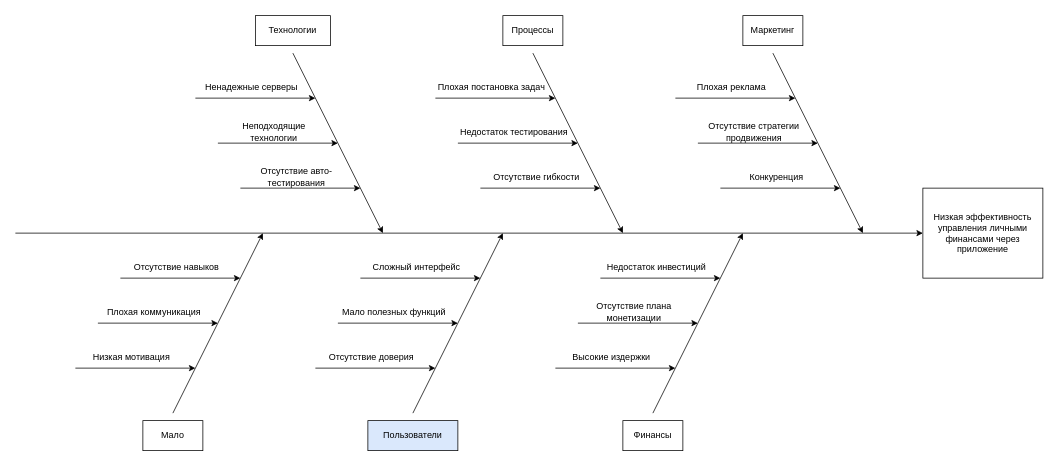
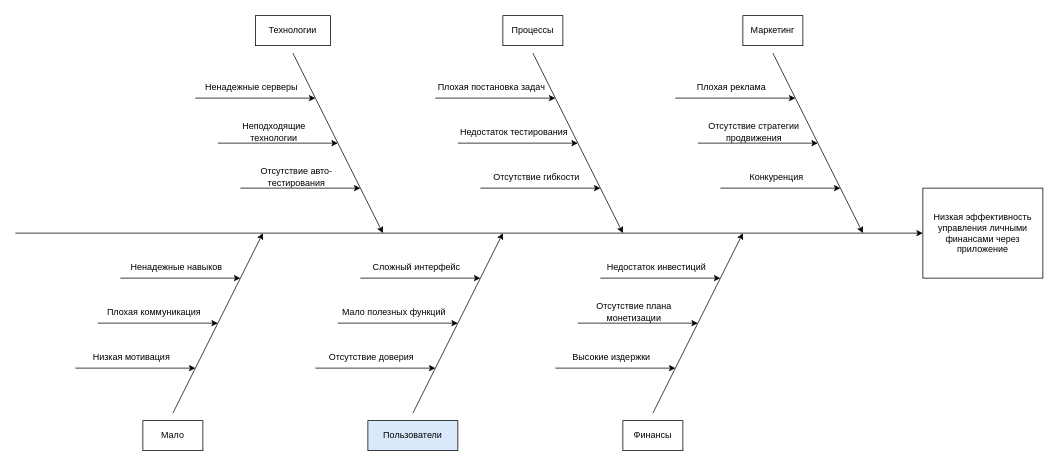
(177, 267) -> (177, 267)
